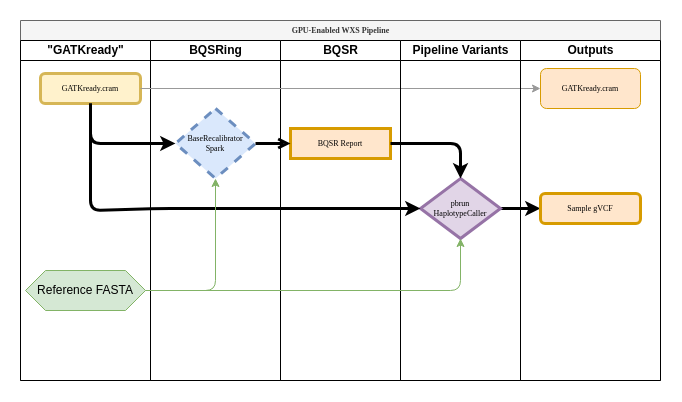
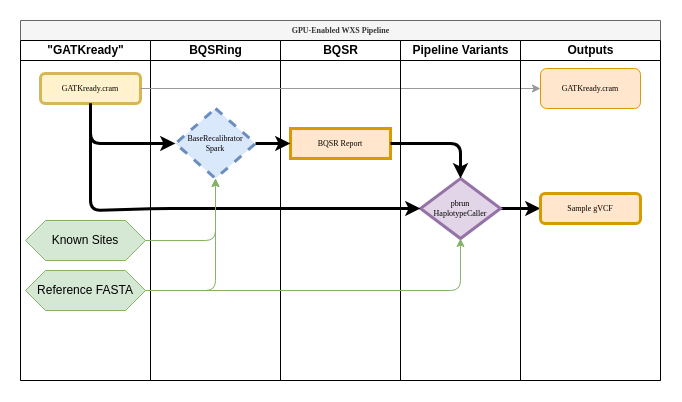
(276, 144) -> (276, 144)
none -> (86, 241)
none -> (178, 241)
